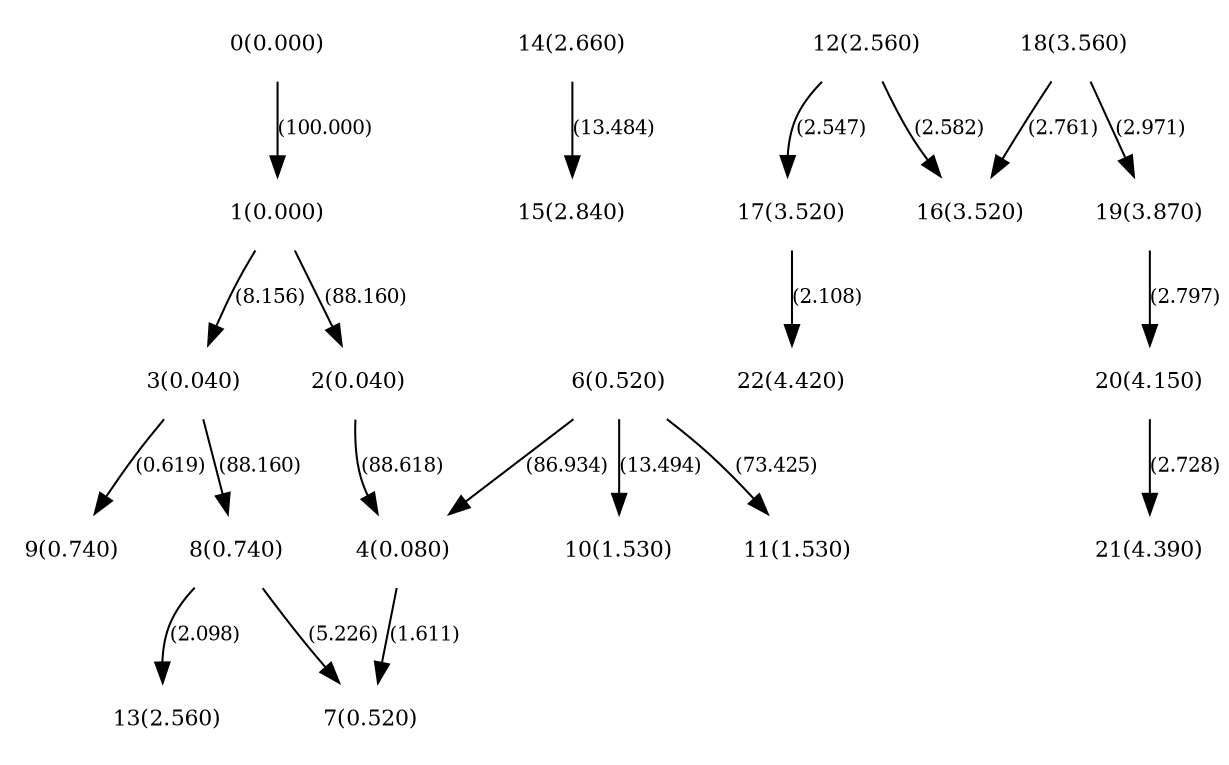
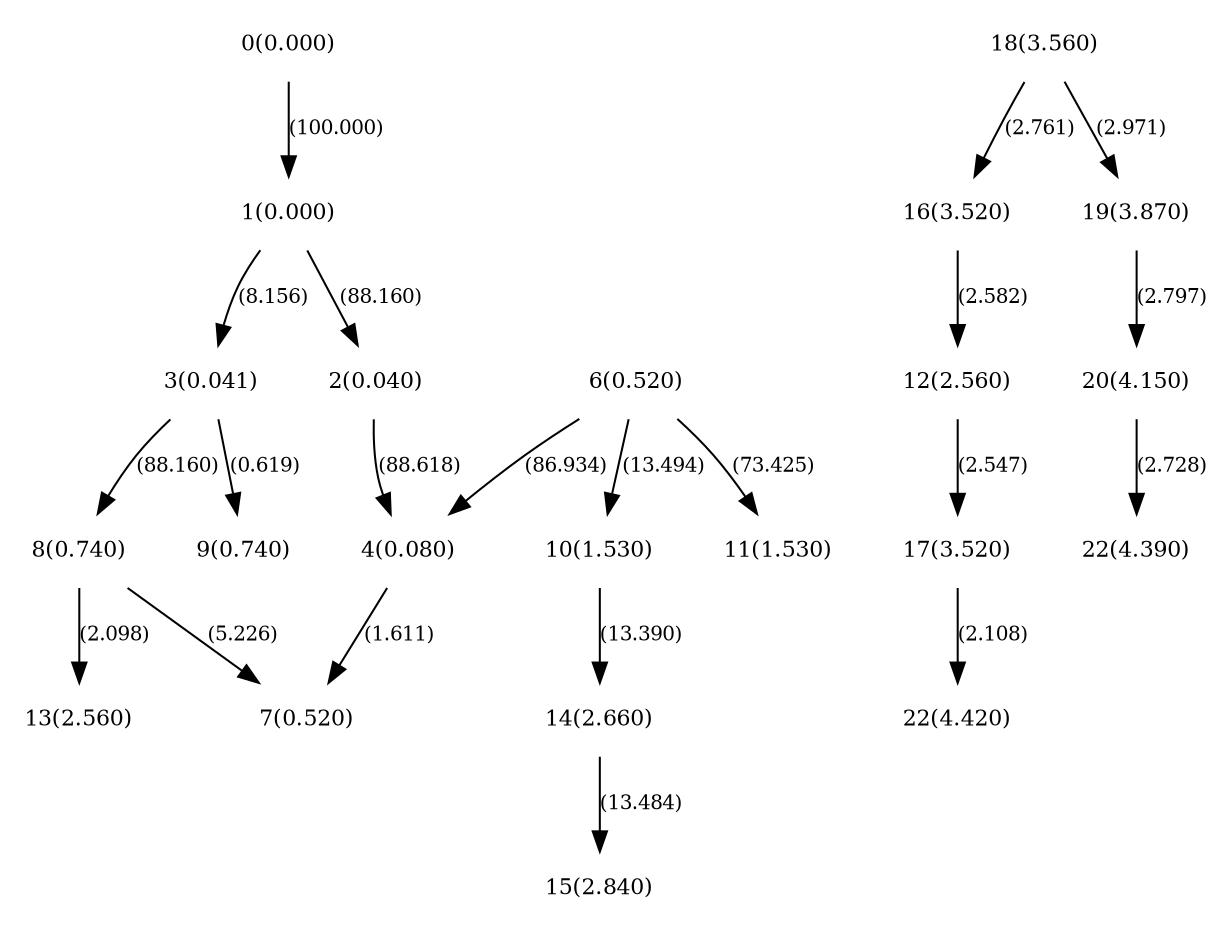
(903, 122) -> (958, 288)
(194, 382) -> (211, 382)
(1150, 551) -> (1137, 551)
none -> (600, 625)
